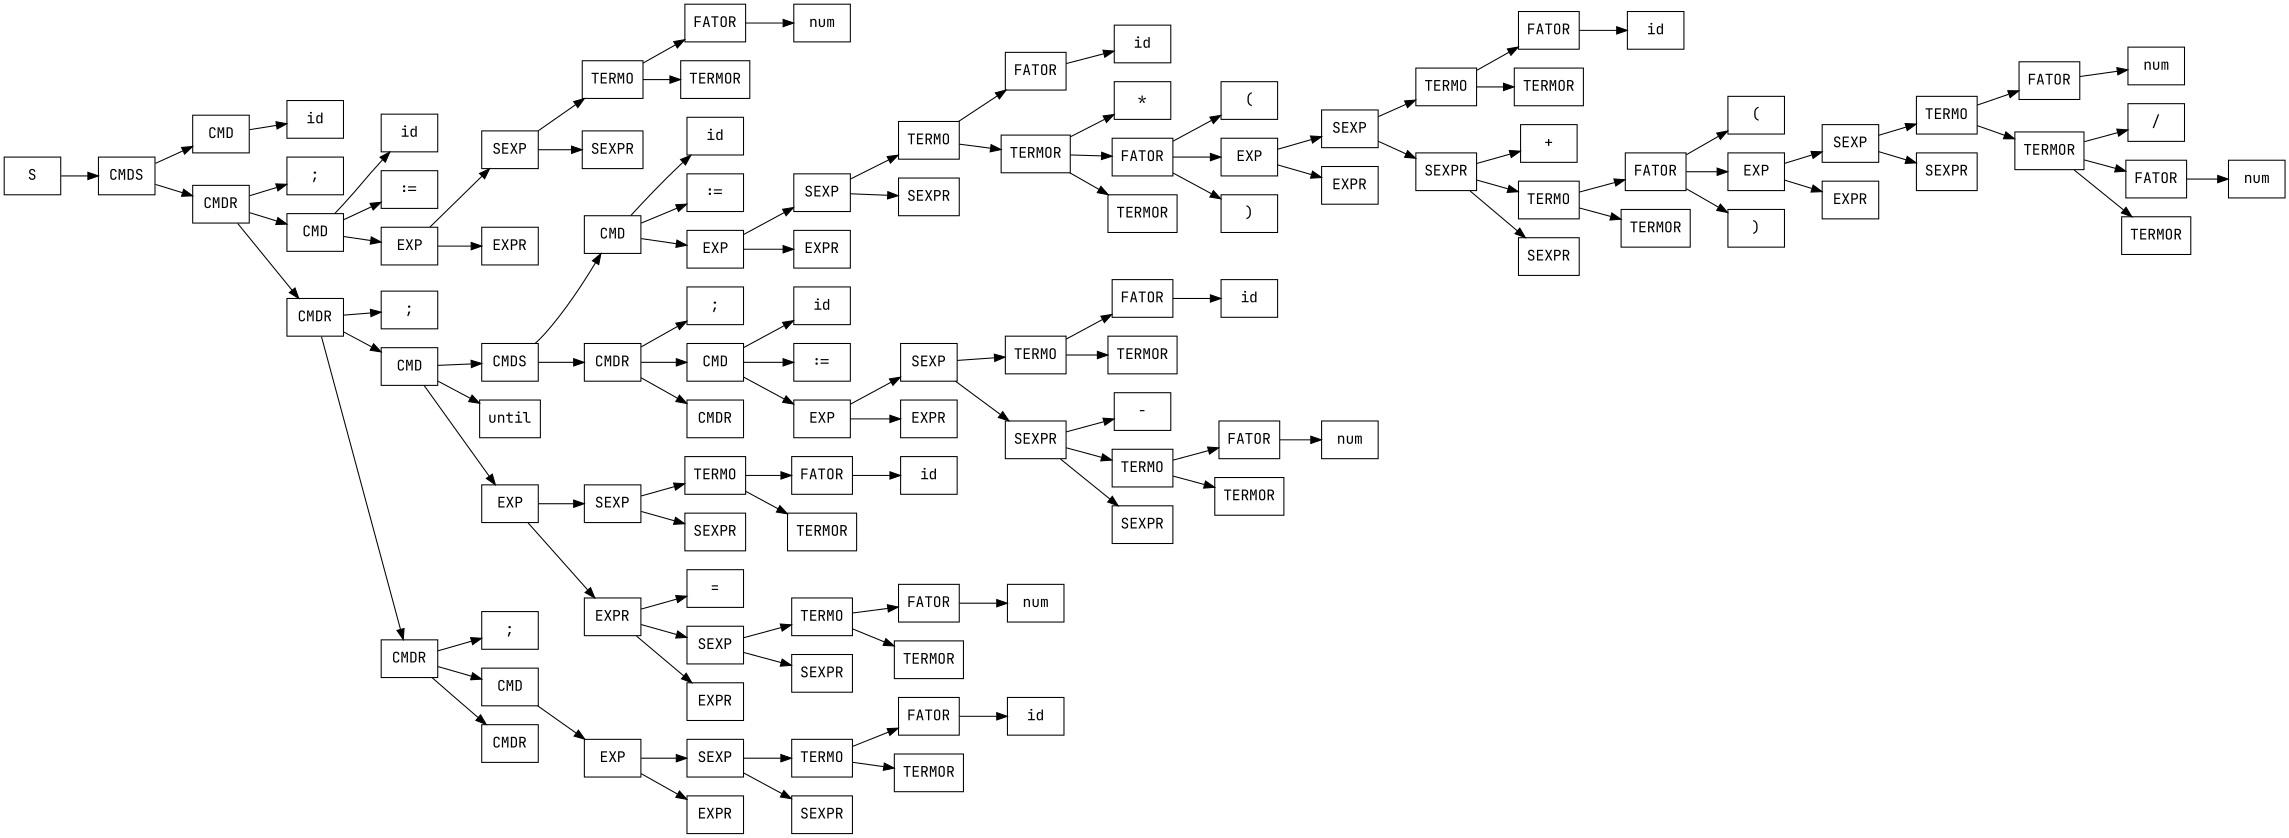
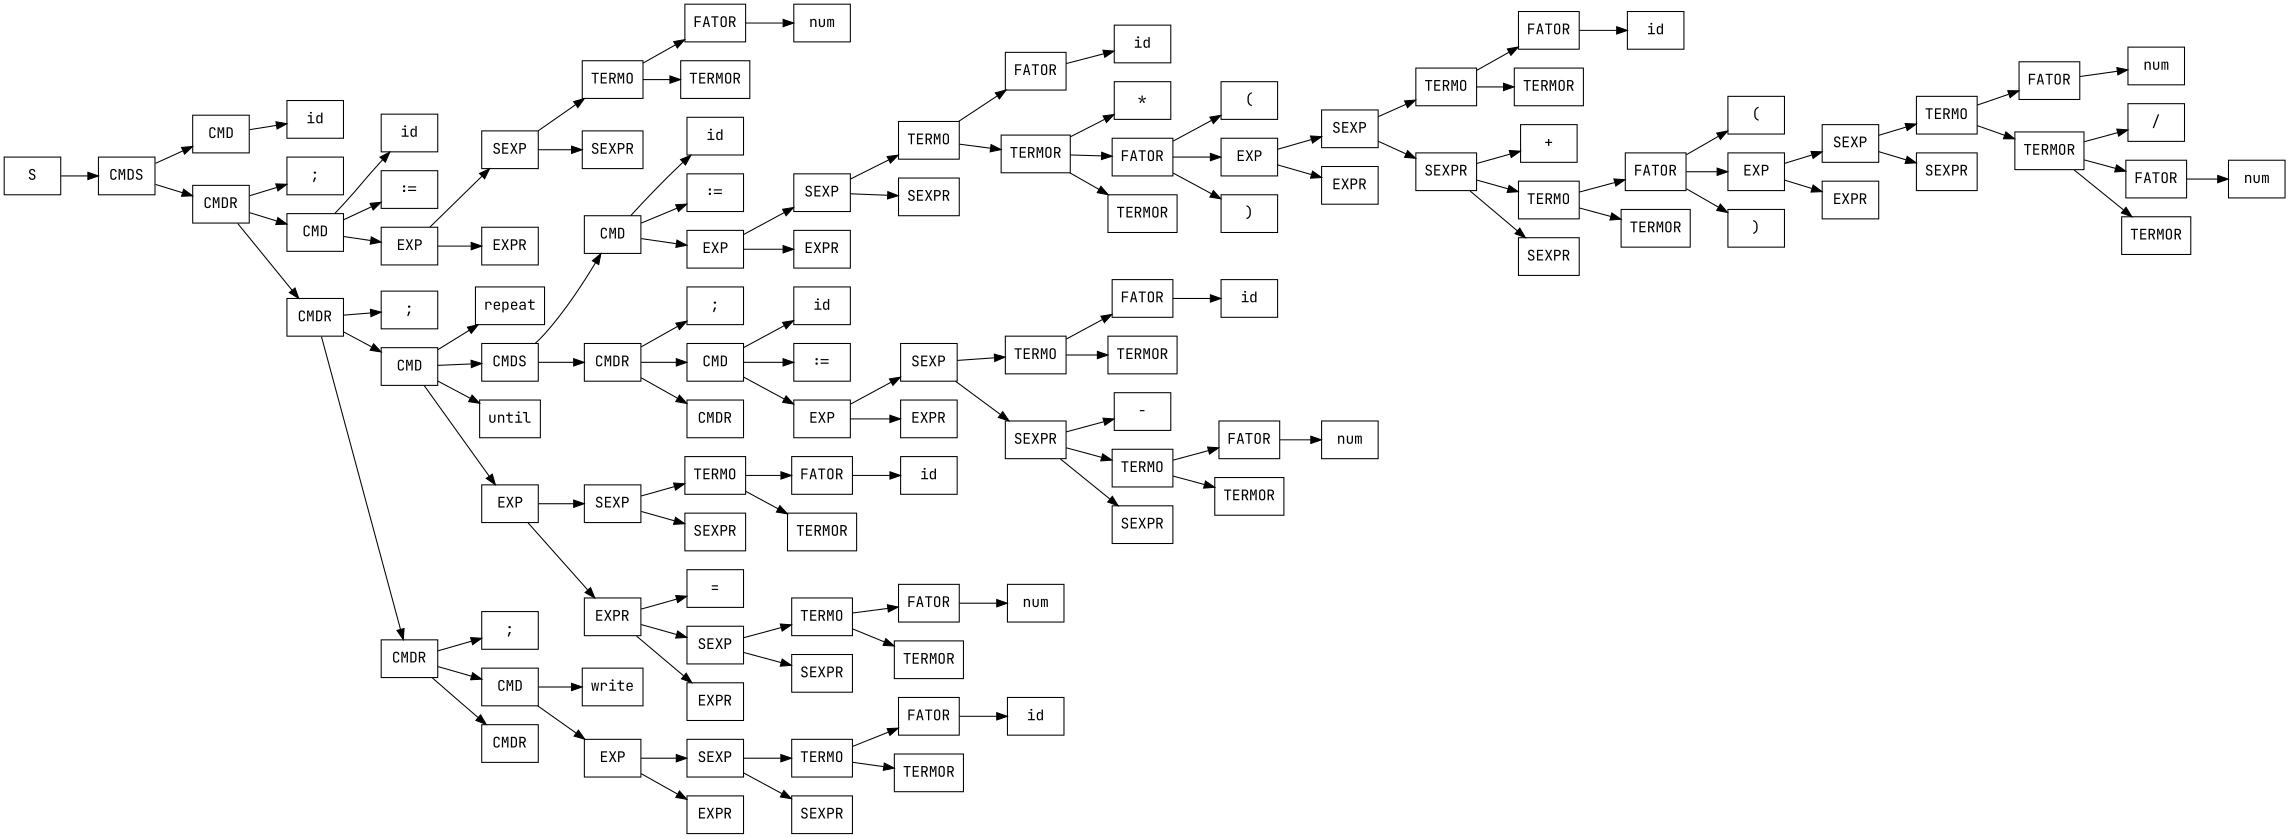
none -> (510, 306)
none -> (613, 687)
